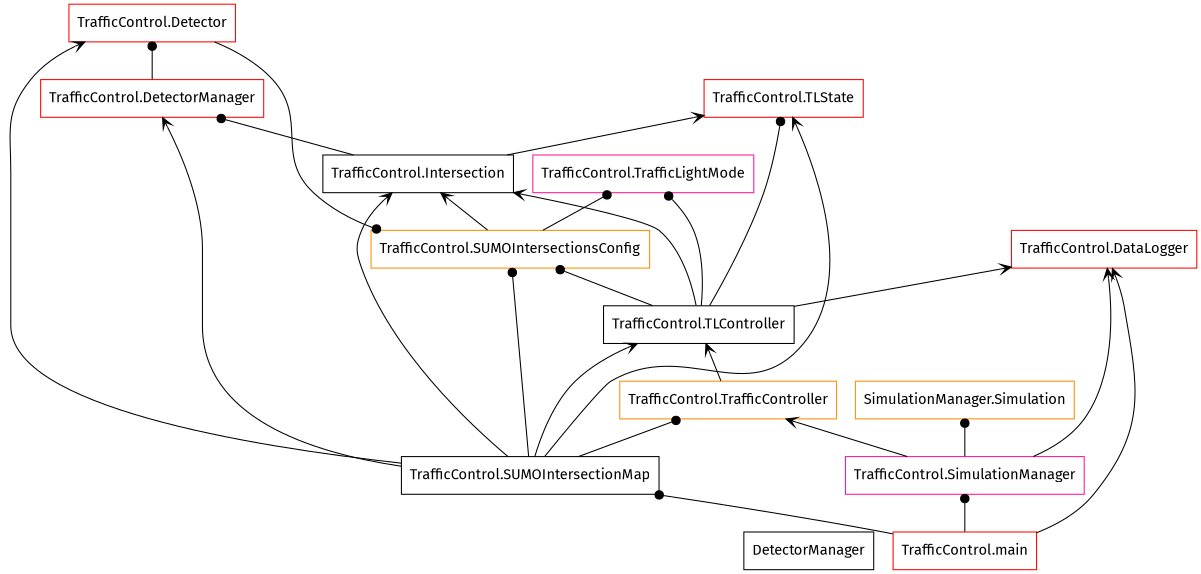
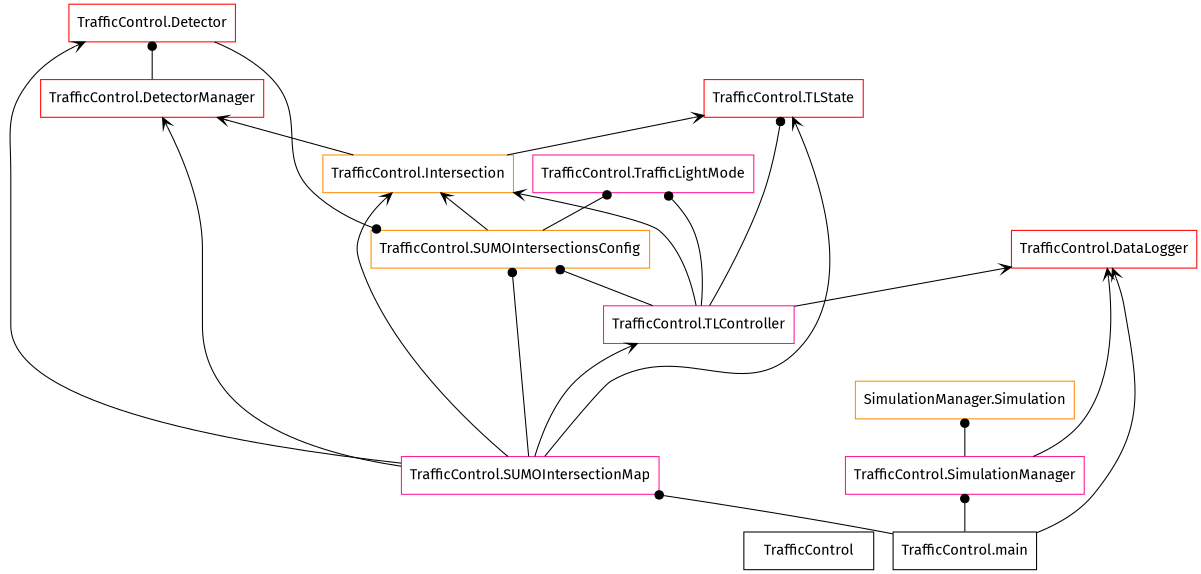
(283, 136) -> (283, 136)
(418, 174) -> (418, 174)
(699, 325) -> (699, 325)
(728, 400) -> none
(530, 475) -> (530, 475)
(809, 551) -> (809, 551)
(965, 551) -> (965, 551)
